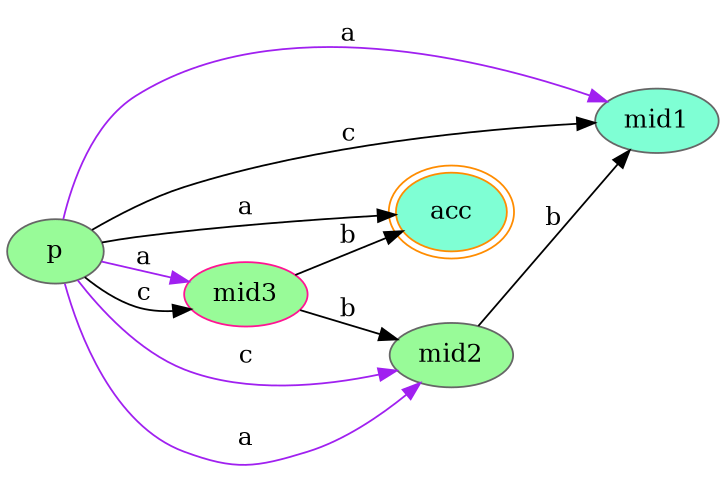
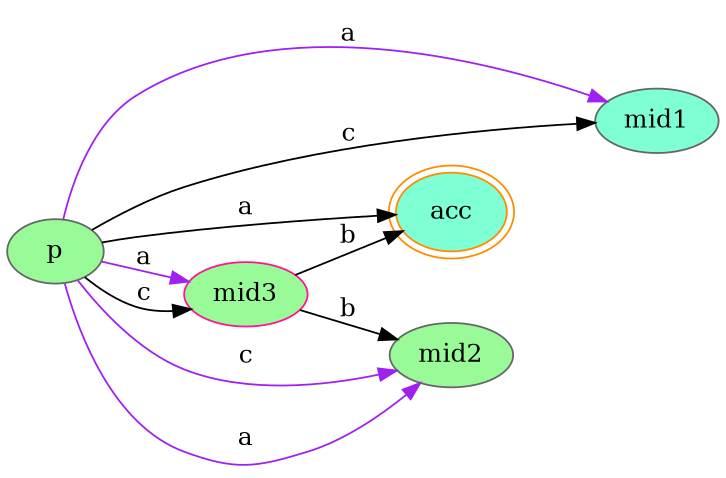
(548, 245) -> none
